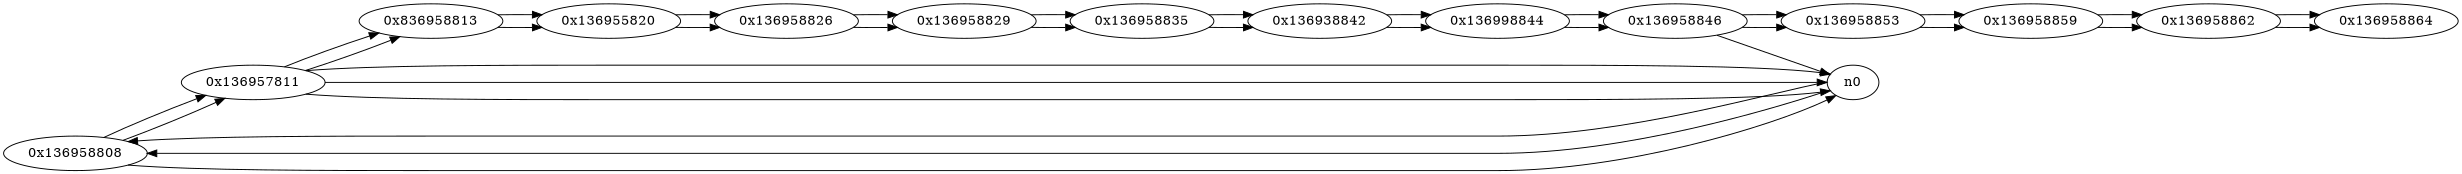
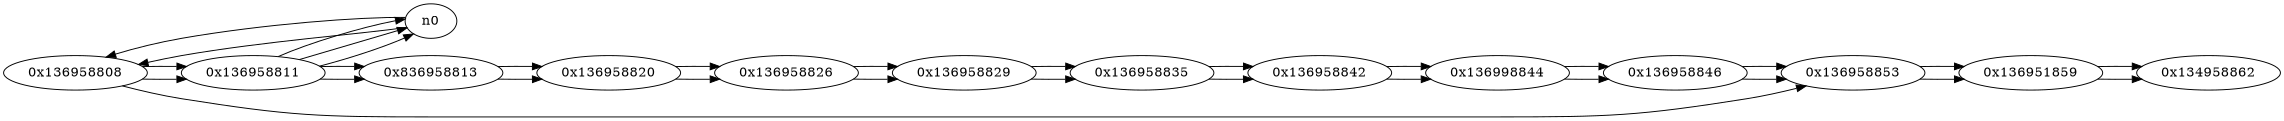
(609, 21) -> (609, 73)
(1320, 21) -> (1320, 73)
(2031, 21) -> (2031, 73)
(2209, 21) -> (2209, 73)
(2386, 21) -> none
(1769, 53) -> none
(253, 82) -> (253, 73)
(982, 171) -> (959, 117)
